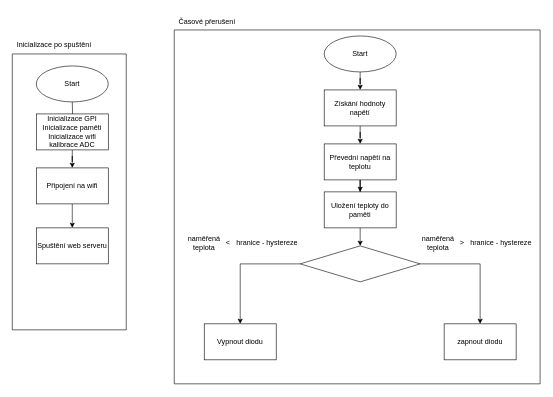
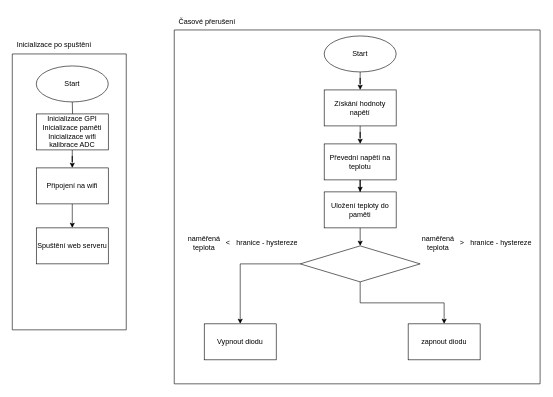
(480, 342) -> (444, 342)
